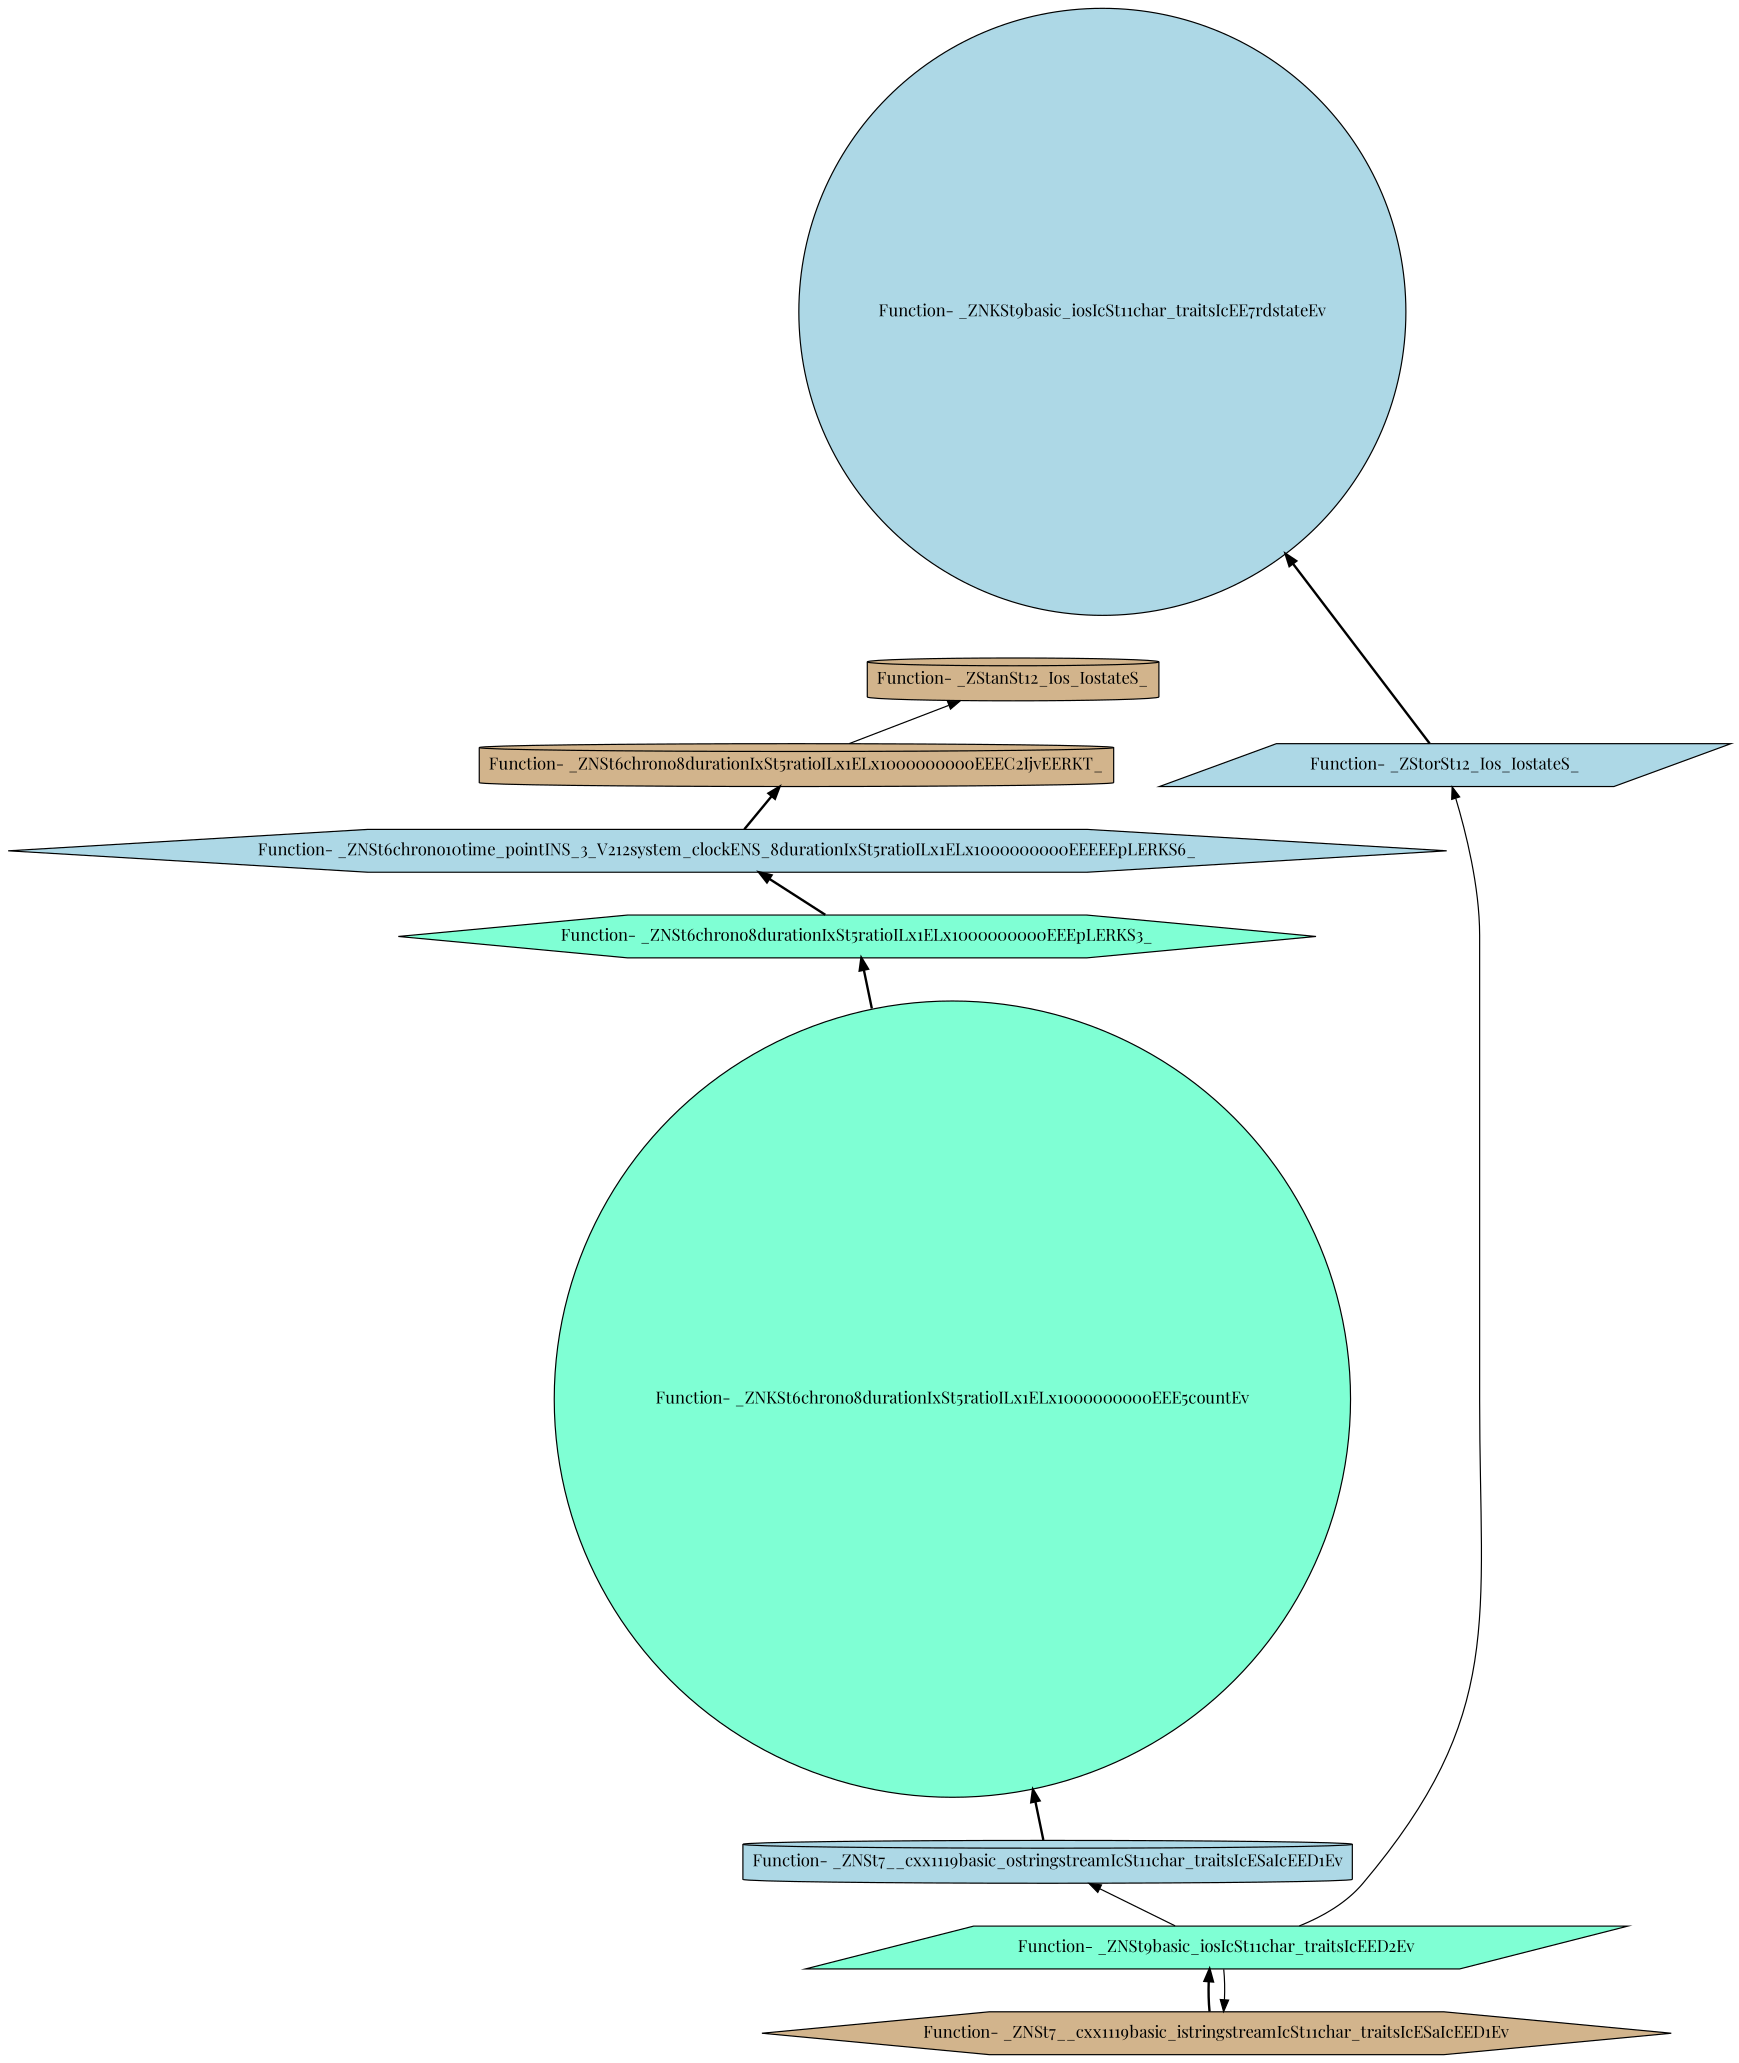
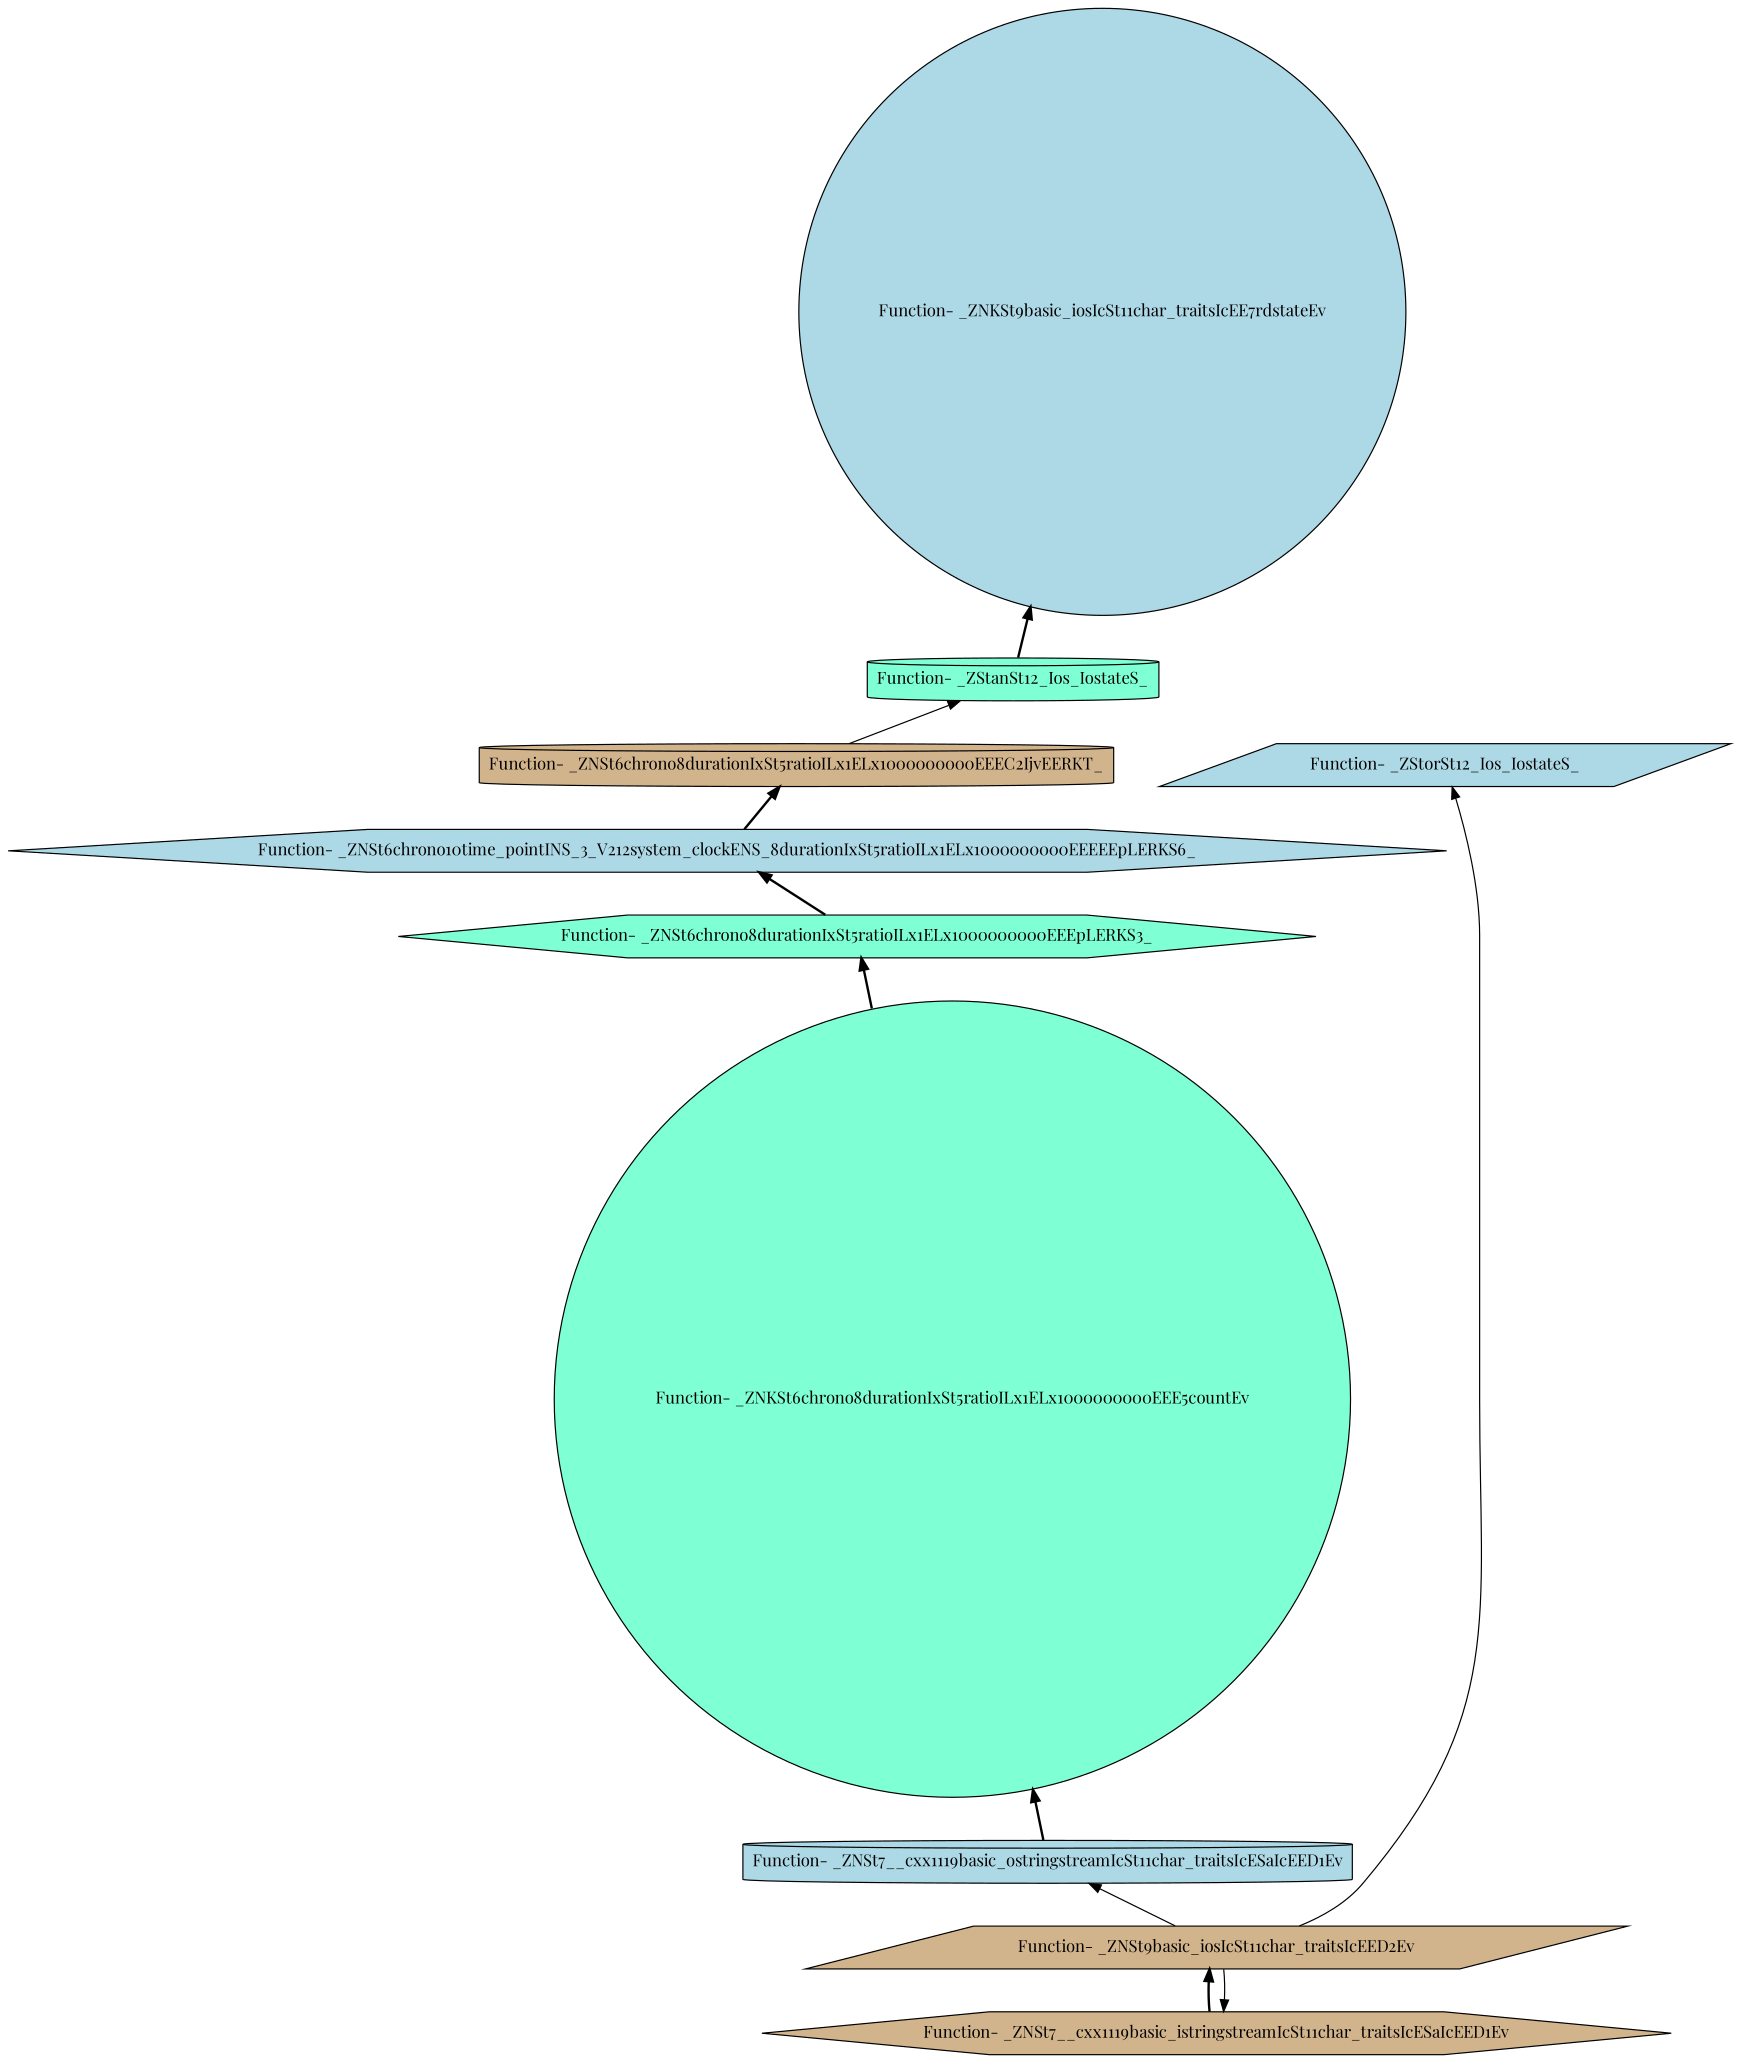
(1361, 654) -> (1023, 638)
(1013, 679) -> (1013, 679)
(1217, 1948) -> (1217, 1948)
